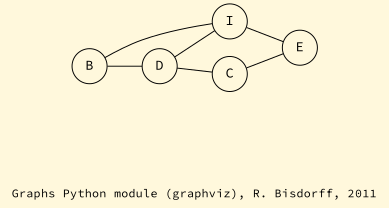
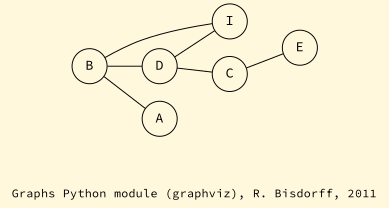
(265, 35) -> none
none -> (160, 119)
